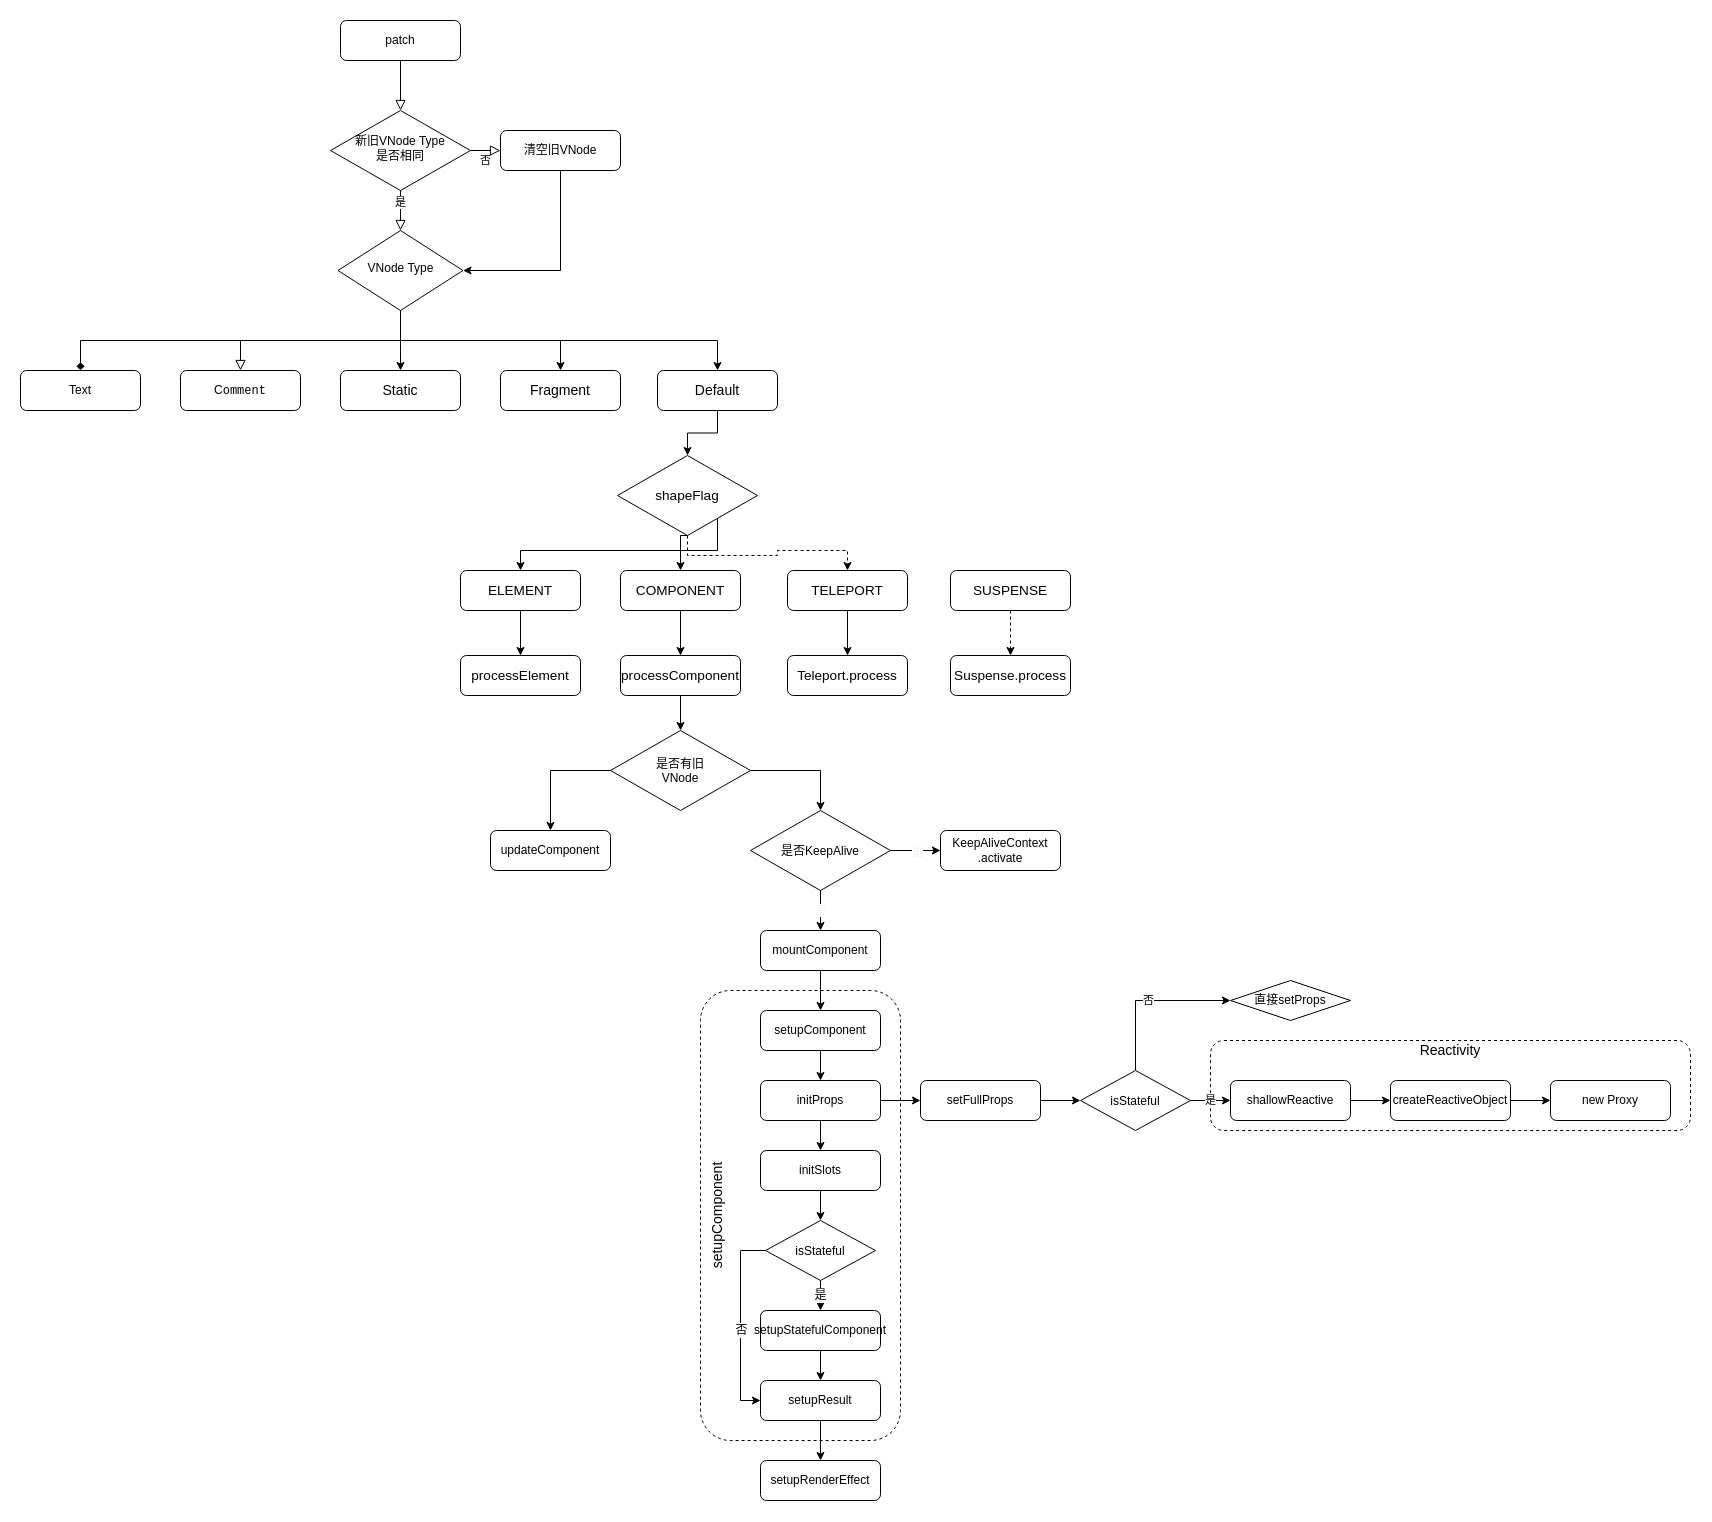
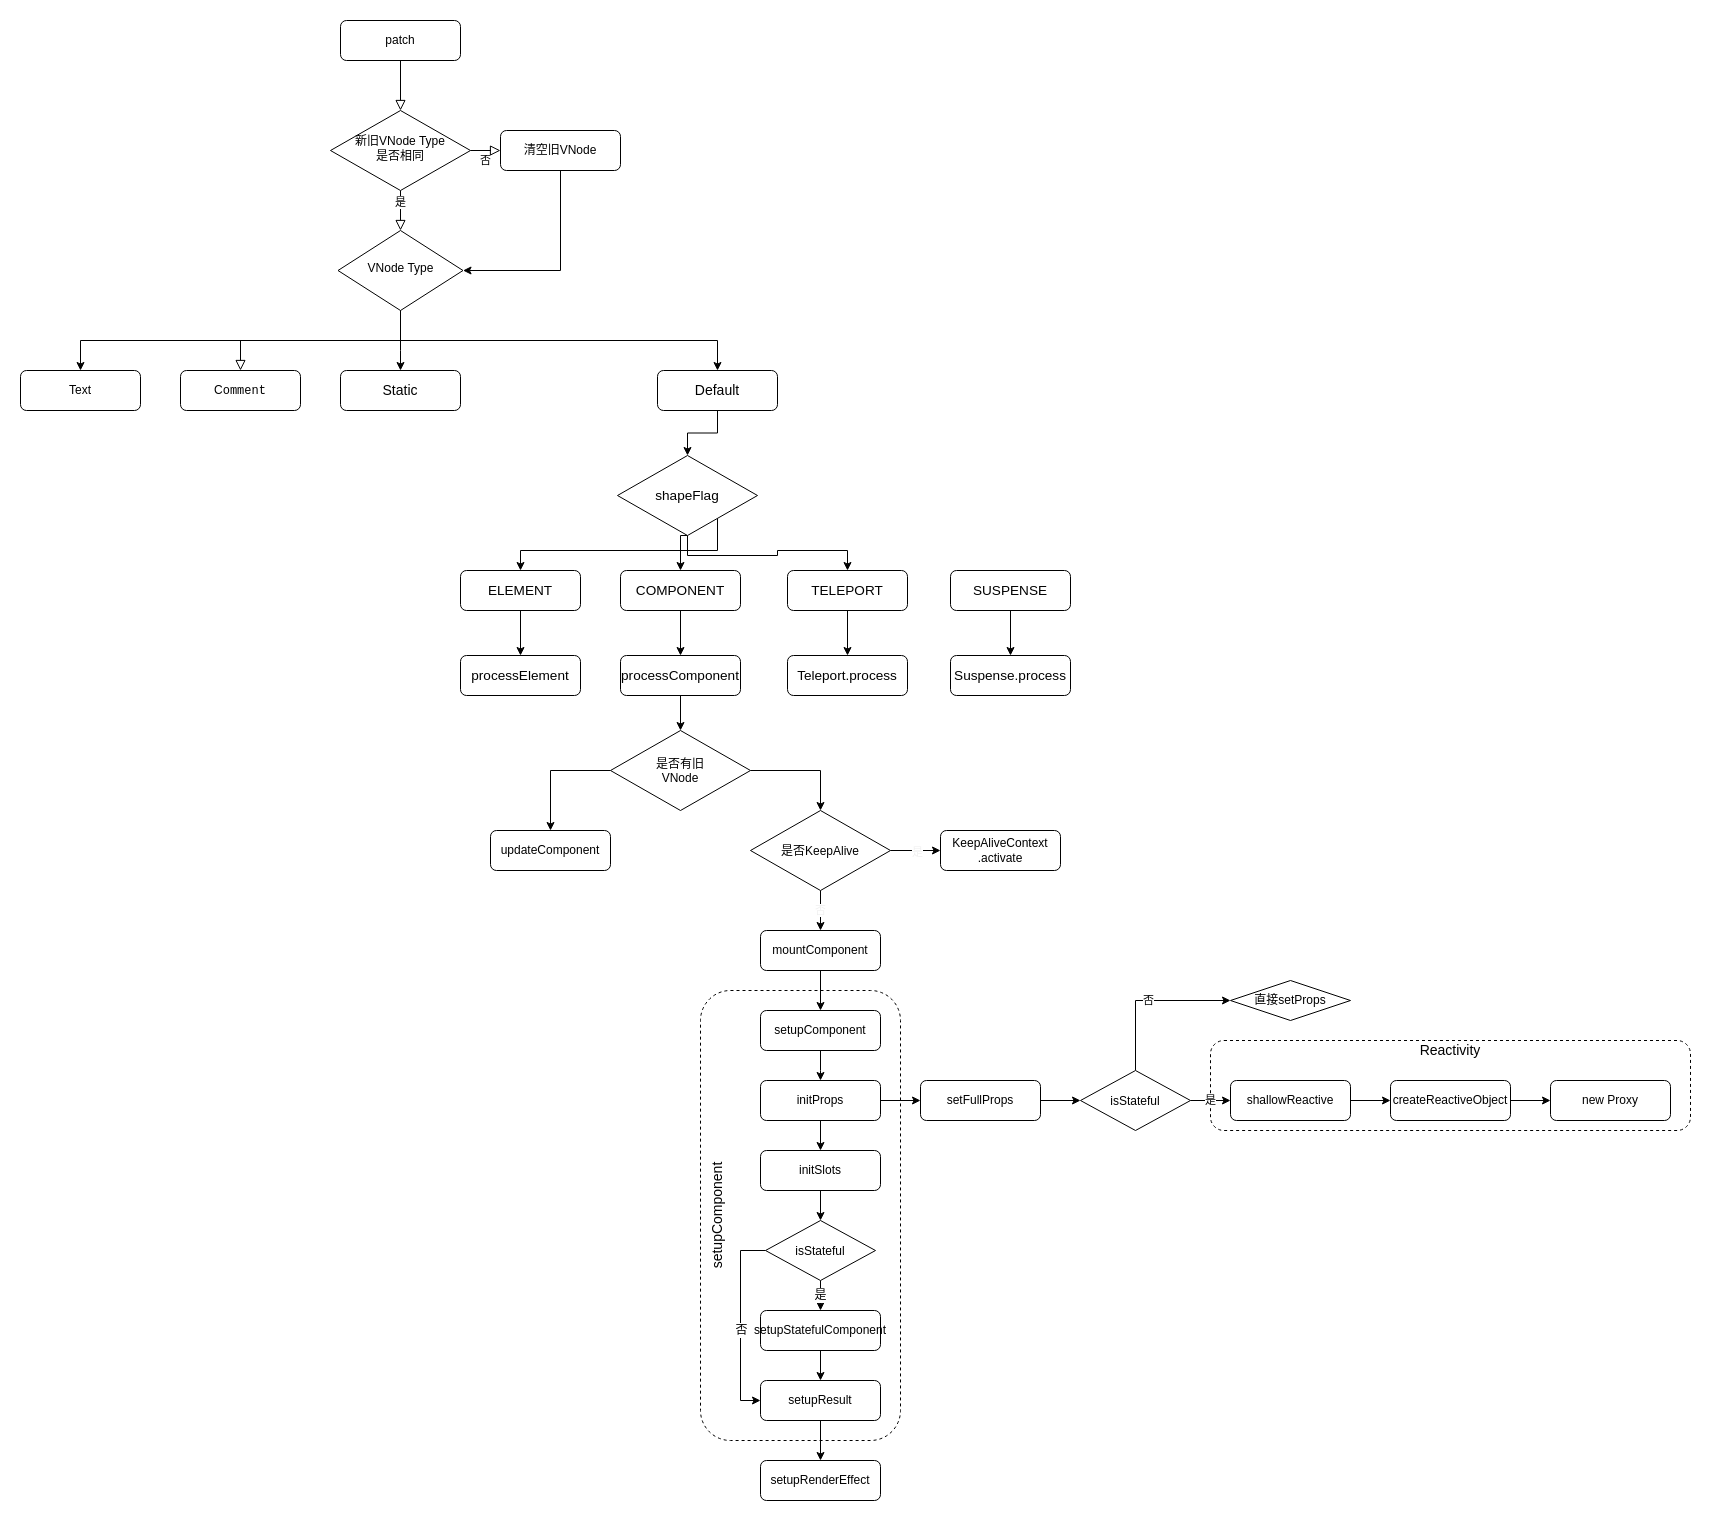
(561, 353) -> none
(81, 362) -> (81, 362)
(561, 391) -> none
(767, 556) -> (767, 556)
(1011, 630) -> (1011, 630)
